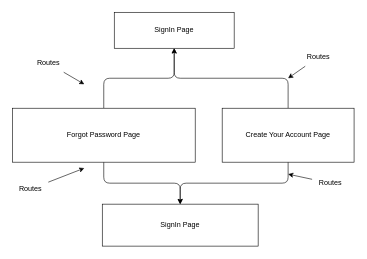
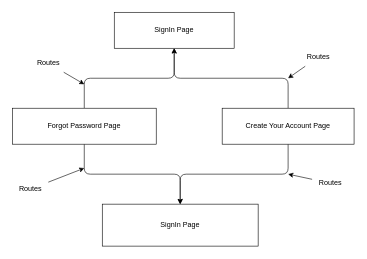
(104, 135) -> (84, 126)
(288, 135) -> (288, 126)
